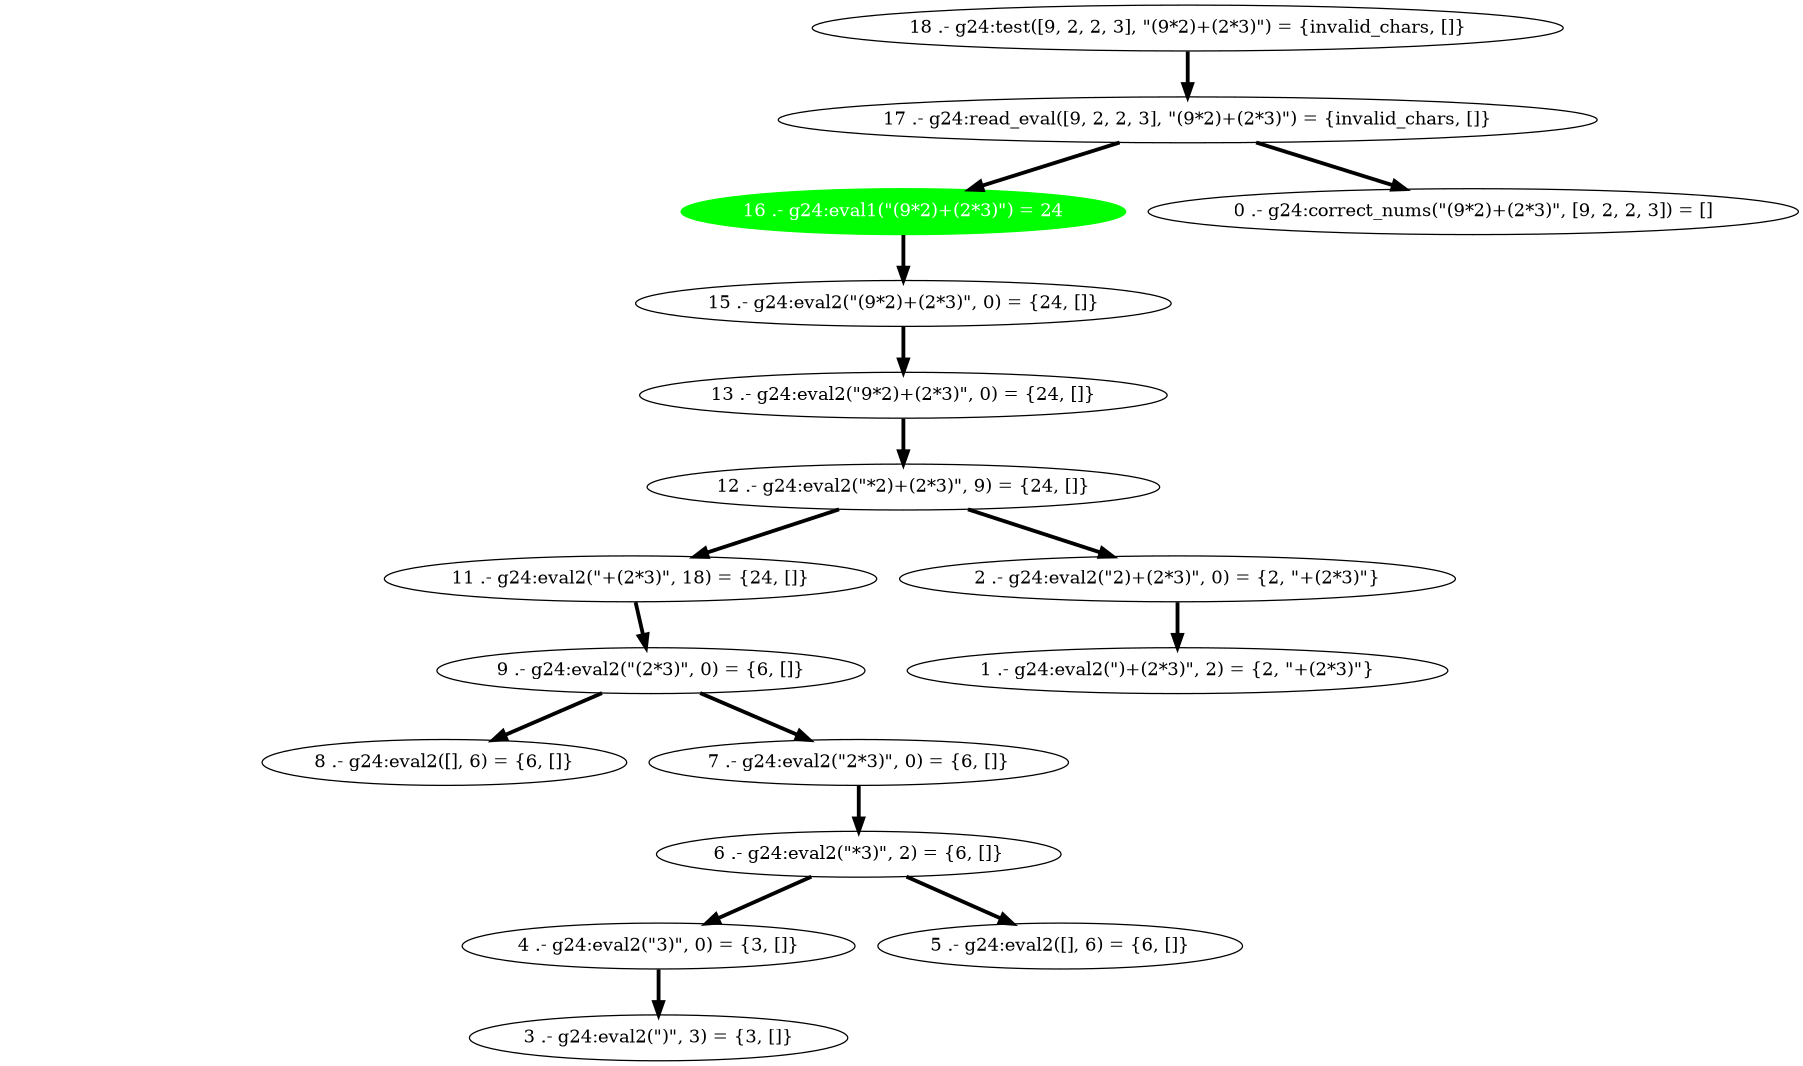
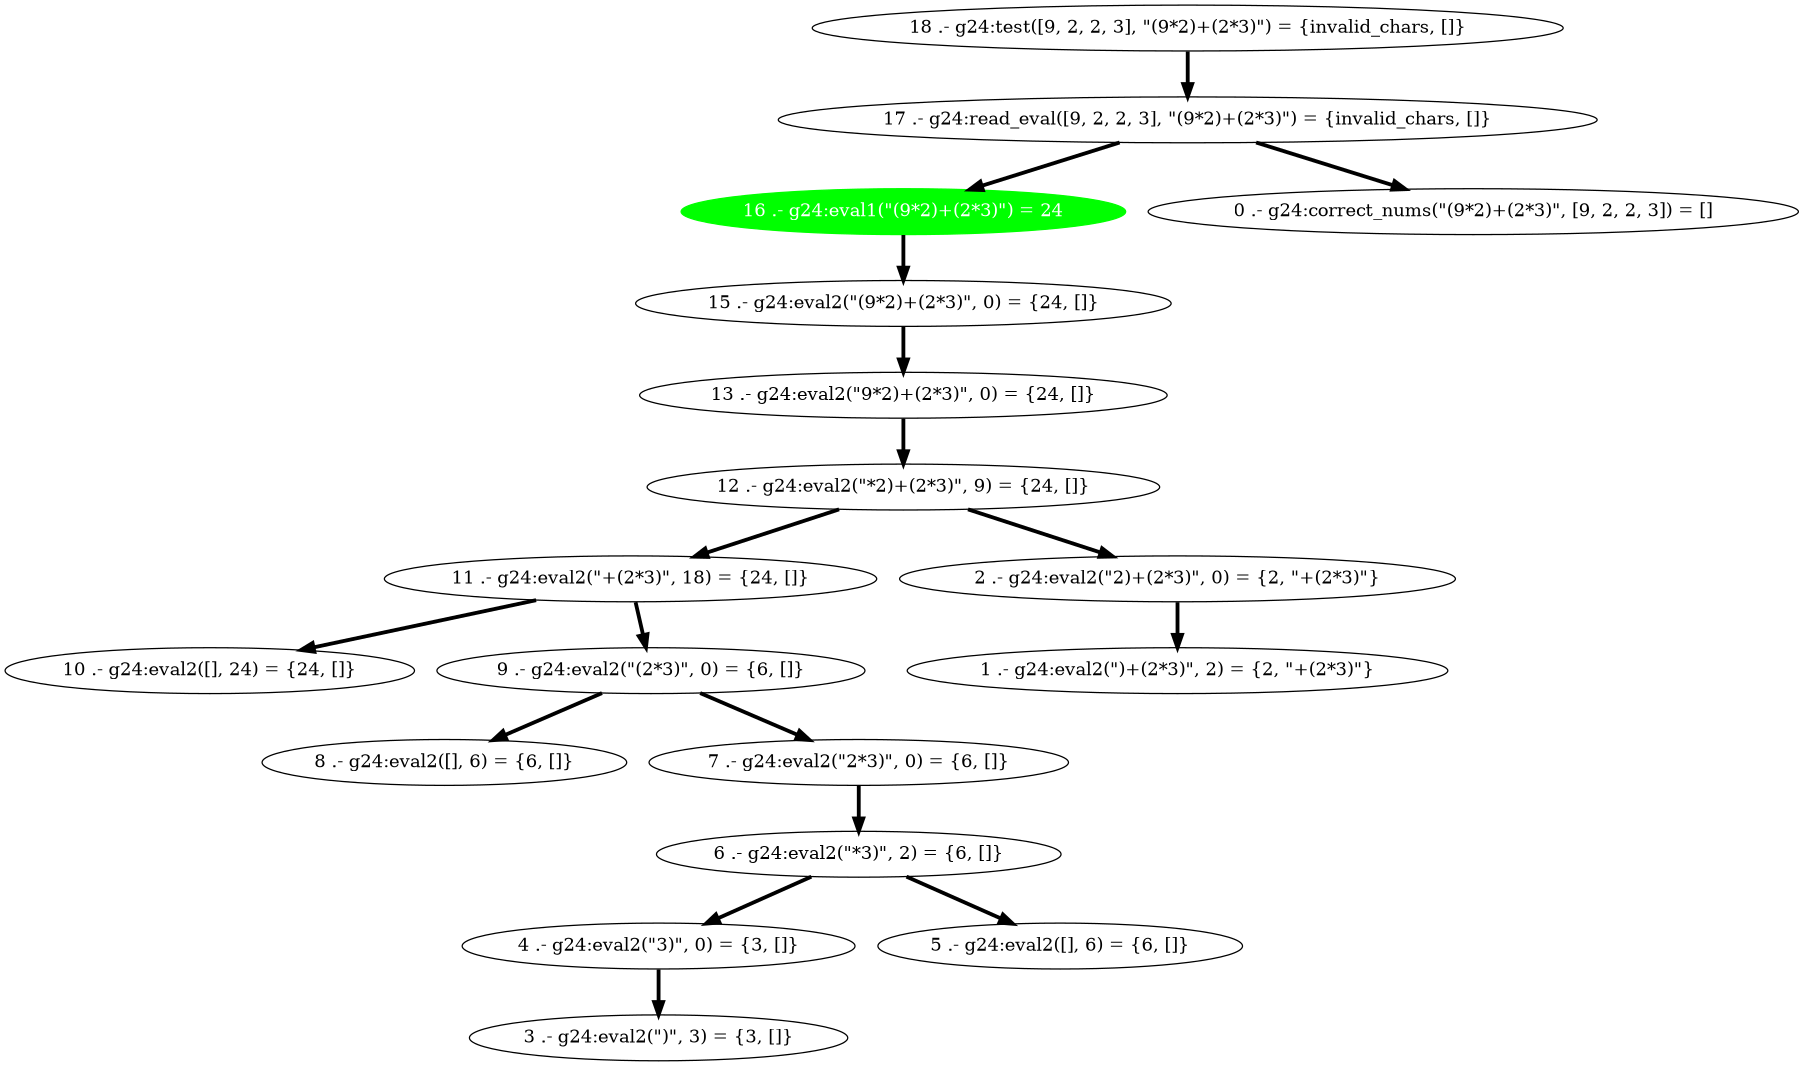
none -> (210, 671)
